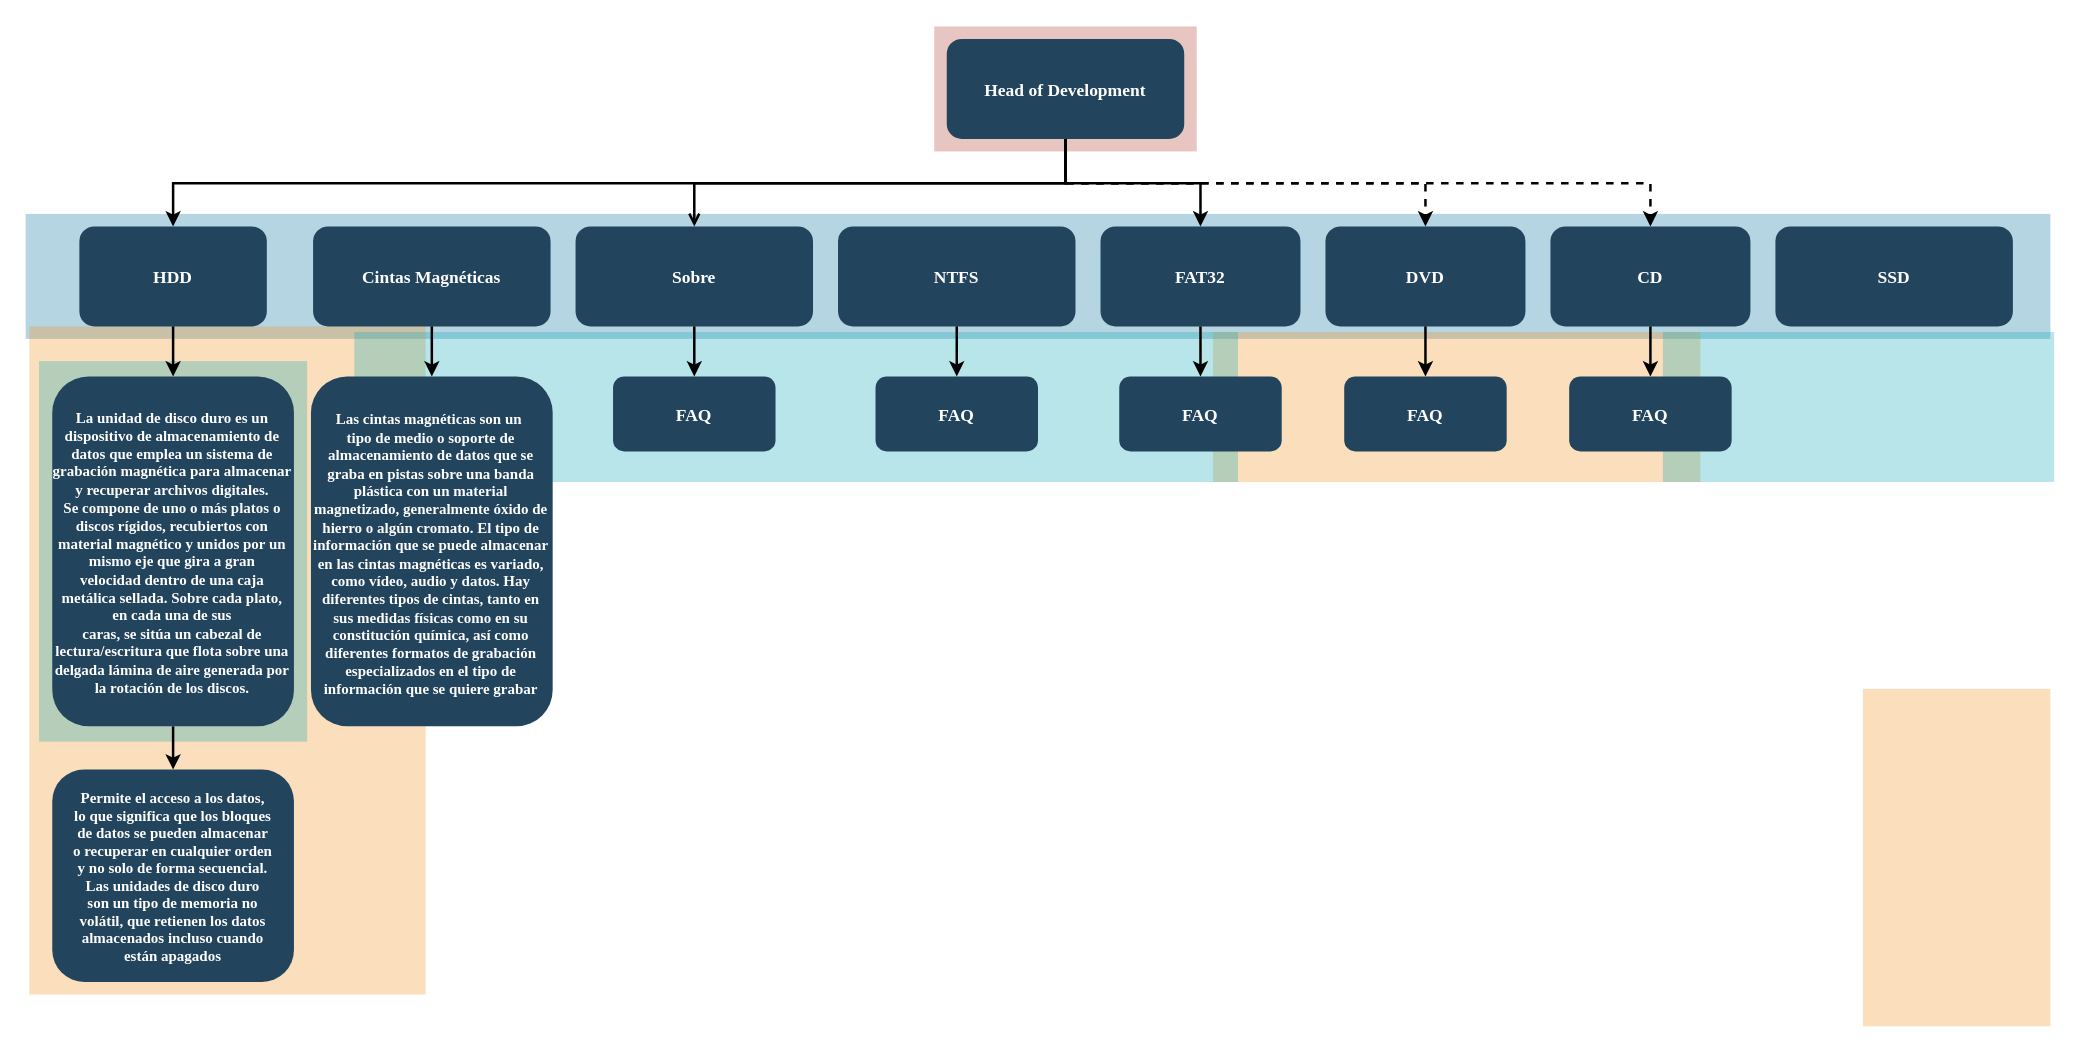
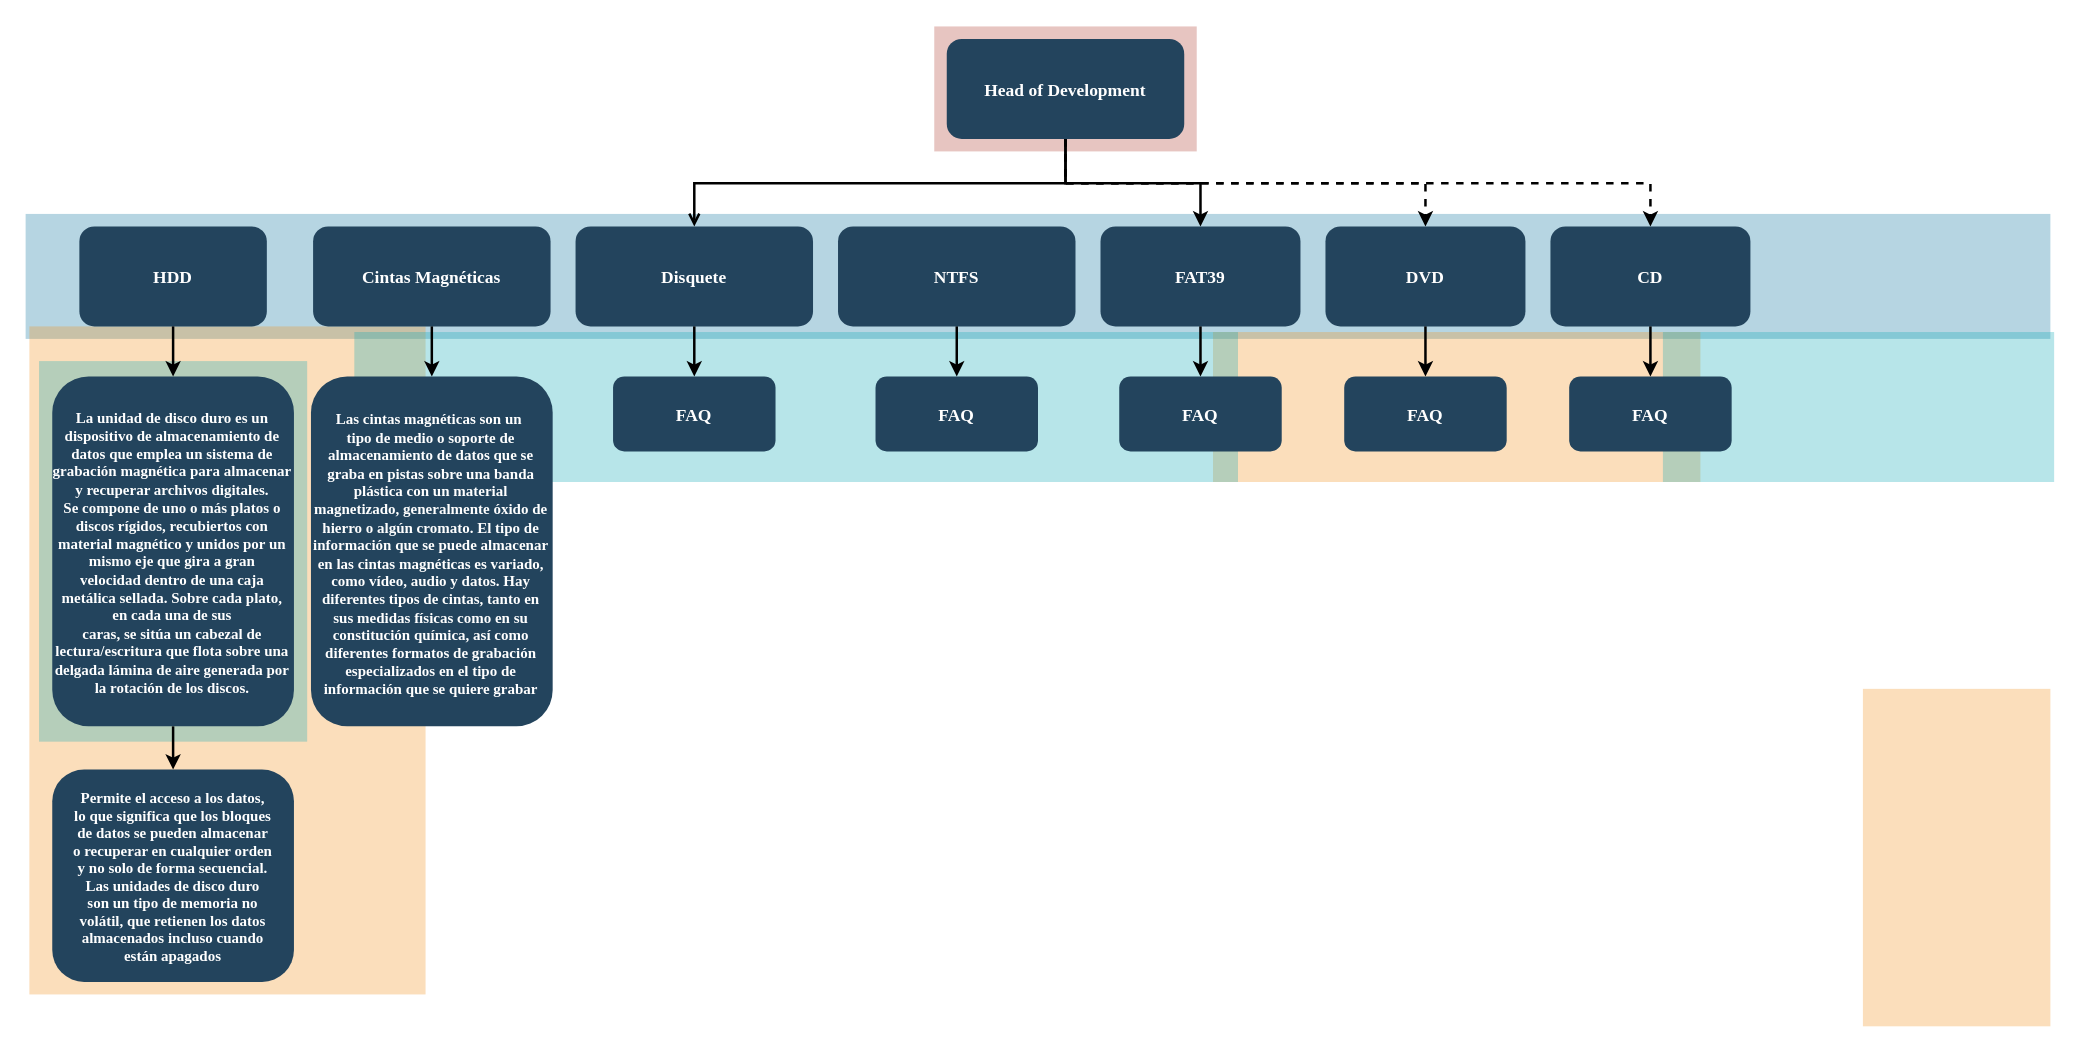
(417, 183) -> none
(1894, 276) -> none
(694, 277) -> (694, 277)
(1200, 277) -> (1200, 277)
